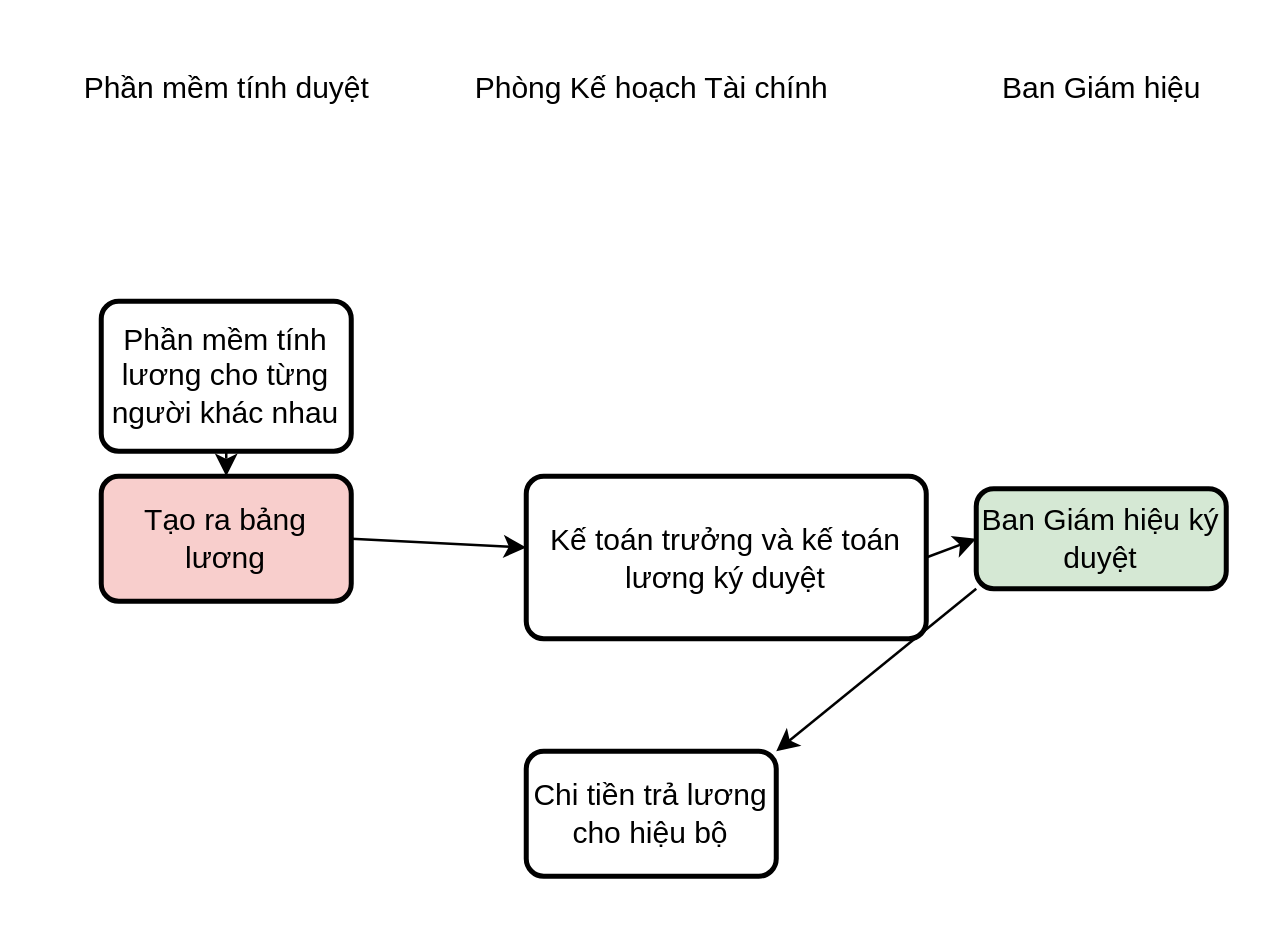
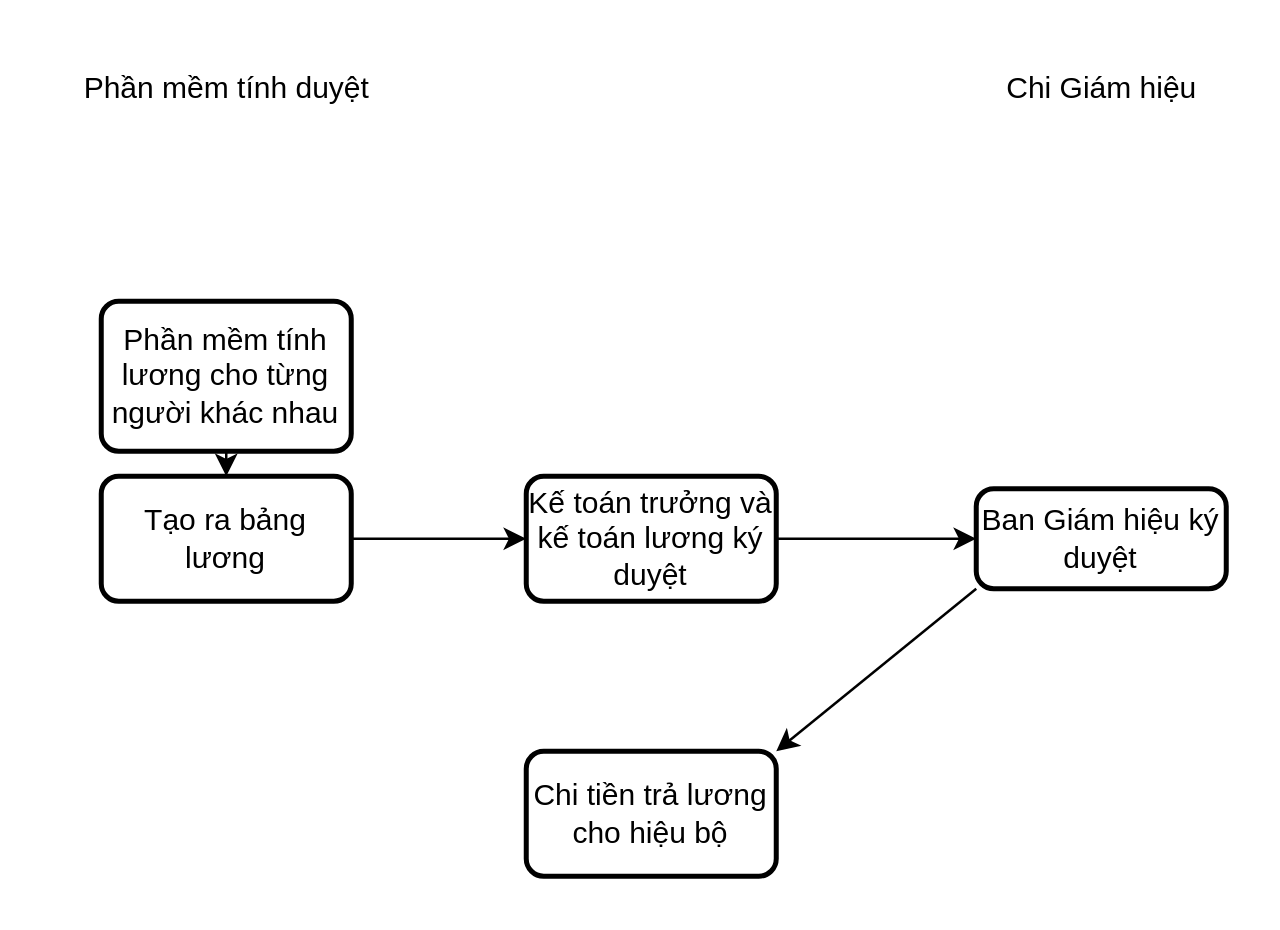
(651, 89) -> none
(1103, 89) -> (1103, 89)
(226, 458) -> (226, 458)
(226, 539) -> (226, 539)
(1101, 539) -> (1101, 539)
(726, 558) -> (651, 539)
